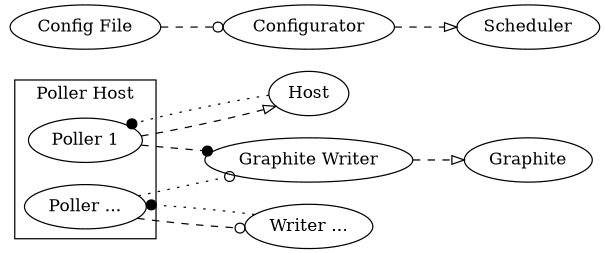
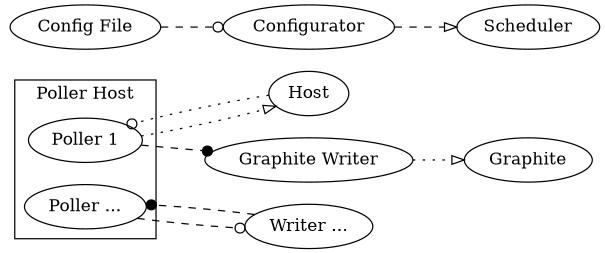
(203, 107) -> (203, 107)
(203, 124) -> (203, 124)
(432, 160) -> (432, 160)
(182, 187) -> none
(206, 209) -> (206, 209)
